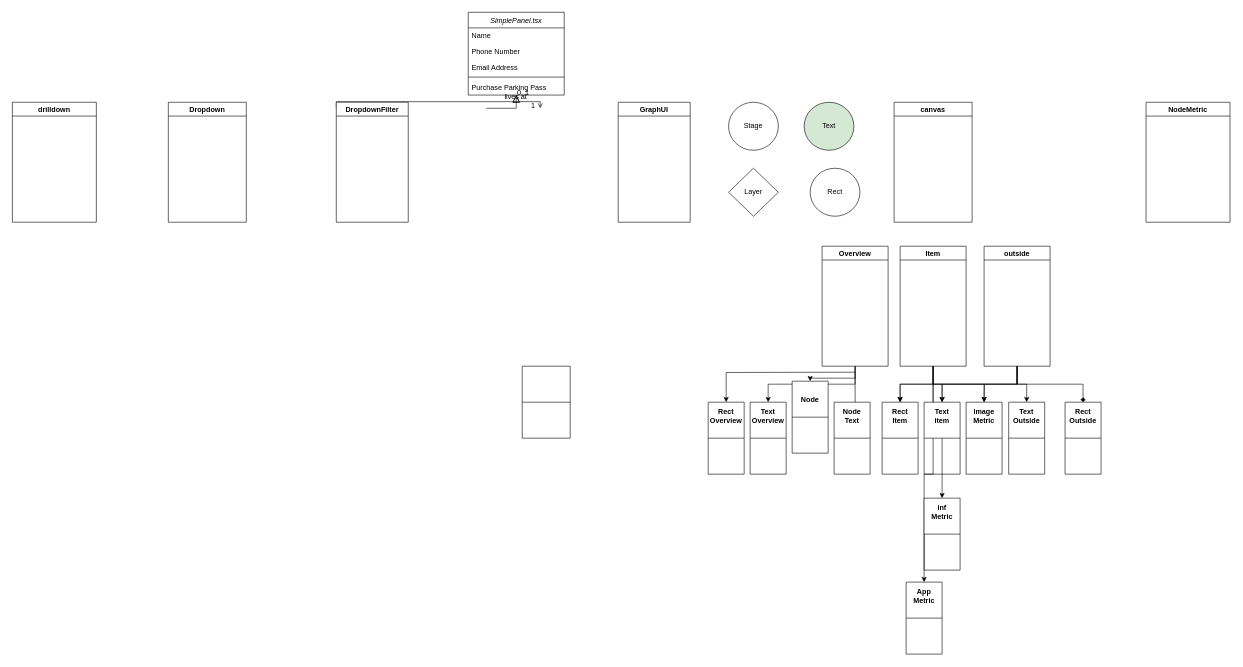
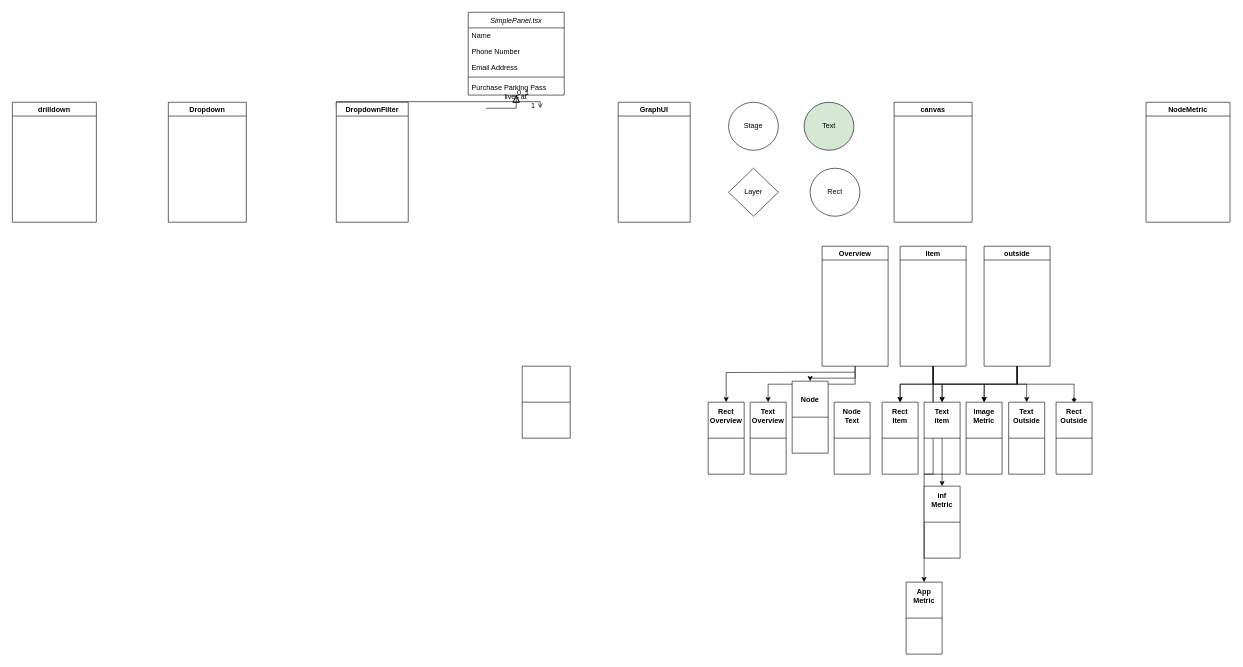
(855, 394) -> none
(1083, 438) -> (1074, 438)
(942, 534) -> (942, 522)
